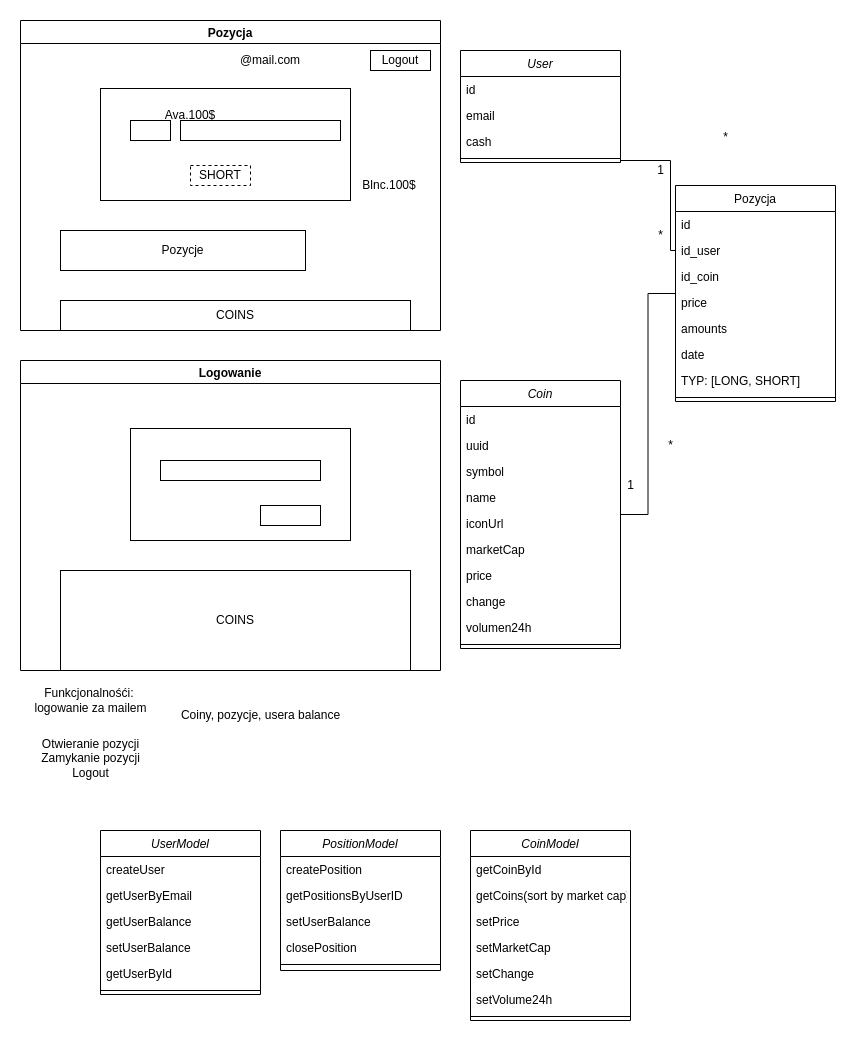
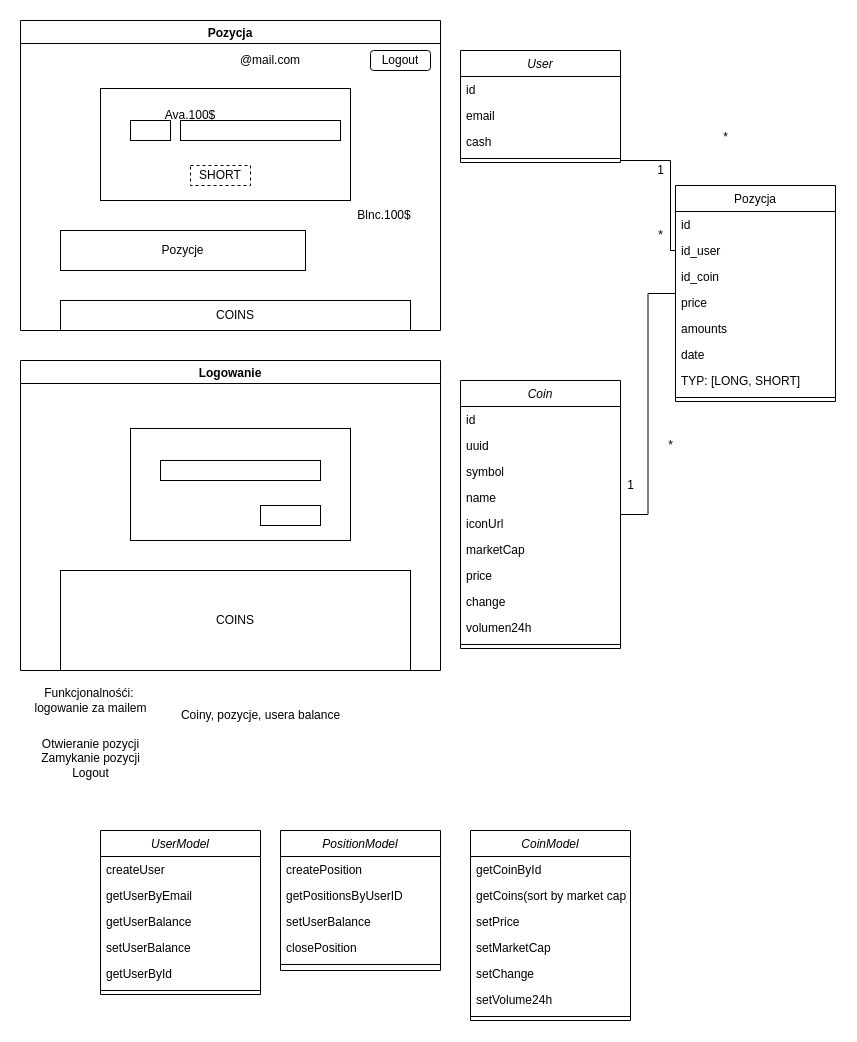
(401, 61) -> (401, 61)
(390, 186) -> (385, 216)
